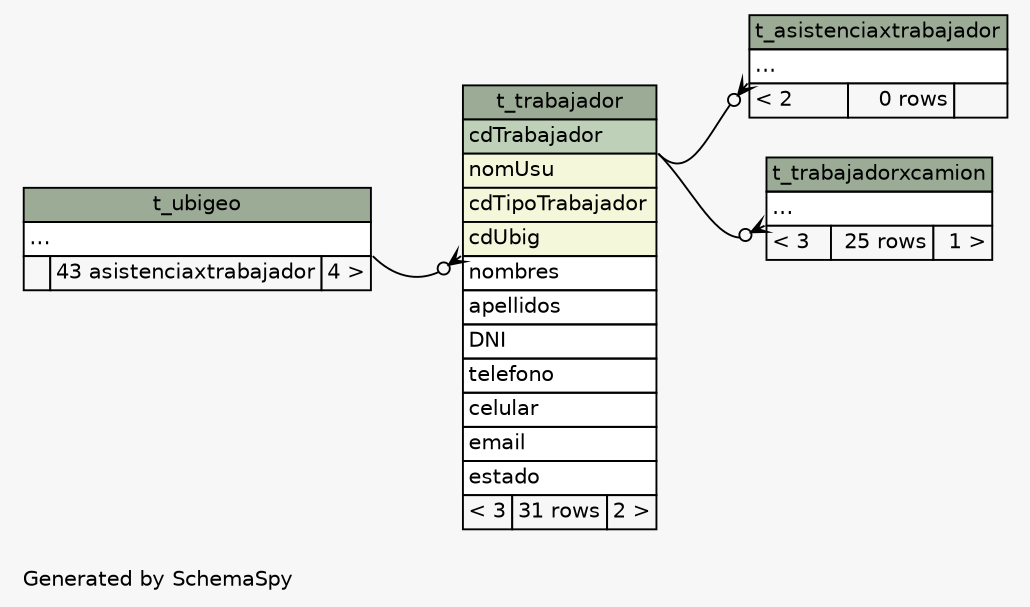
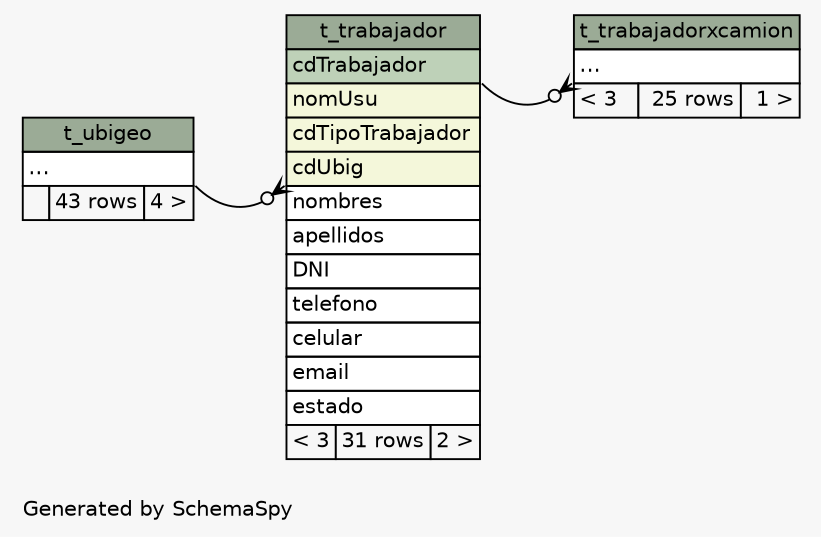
(878, 66) -> none
(186, 272) -> (97, 202)
